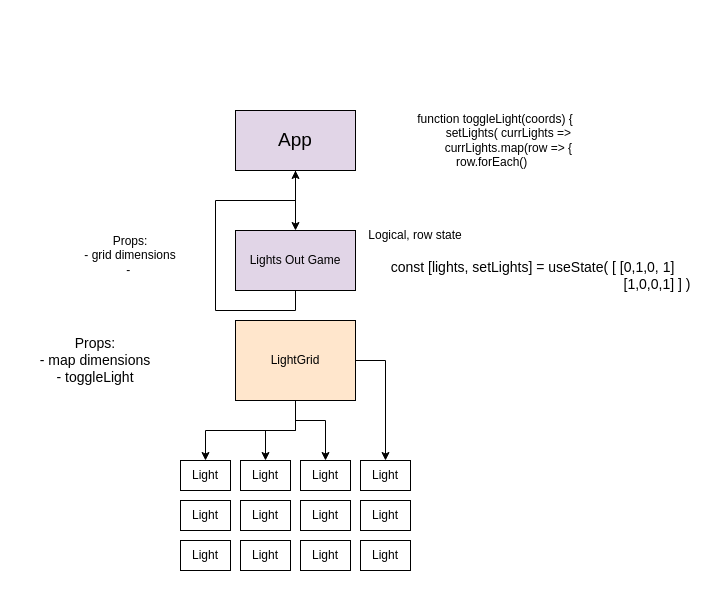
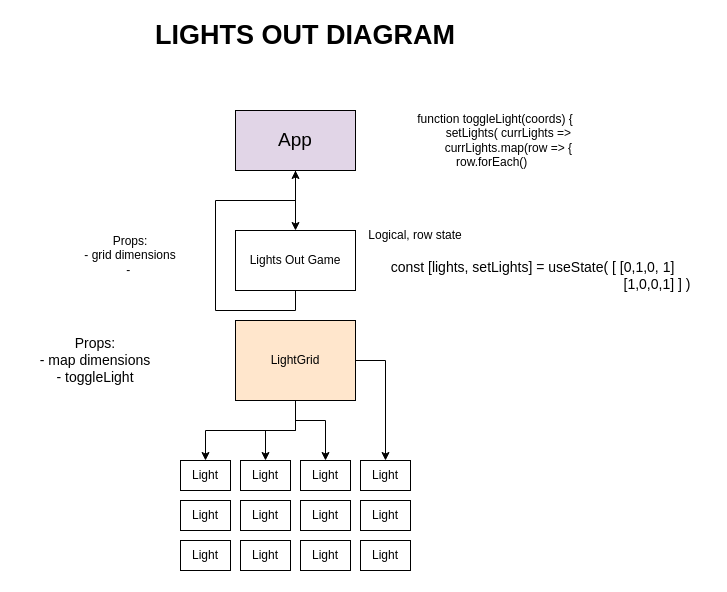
none -> (306, 36)
(296, 261) -> (296, 261)
